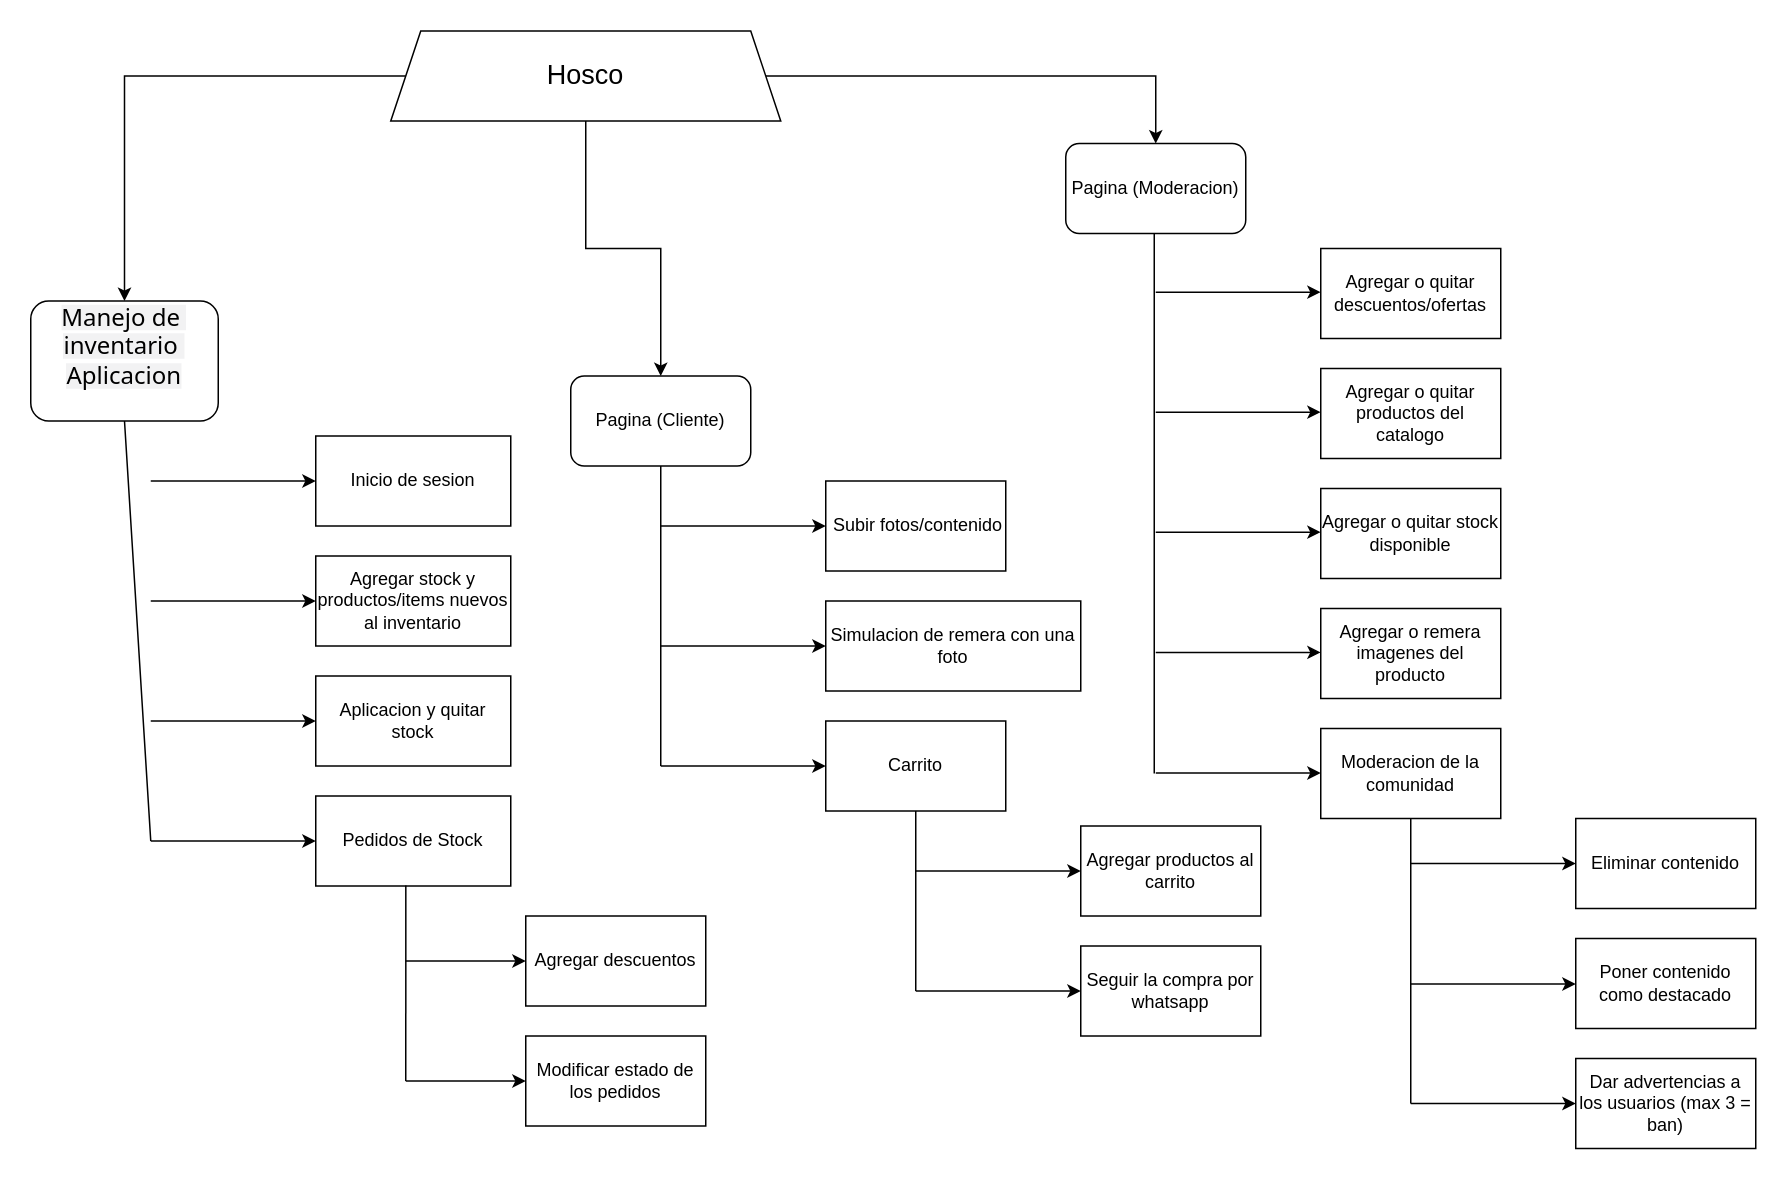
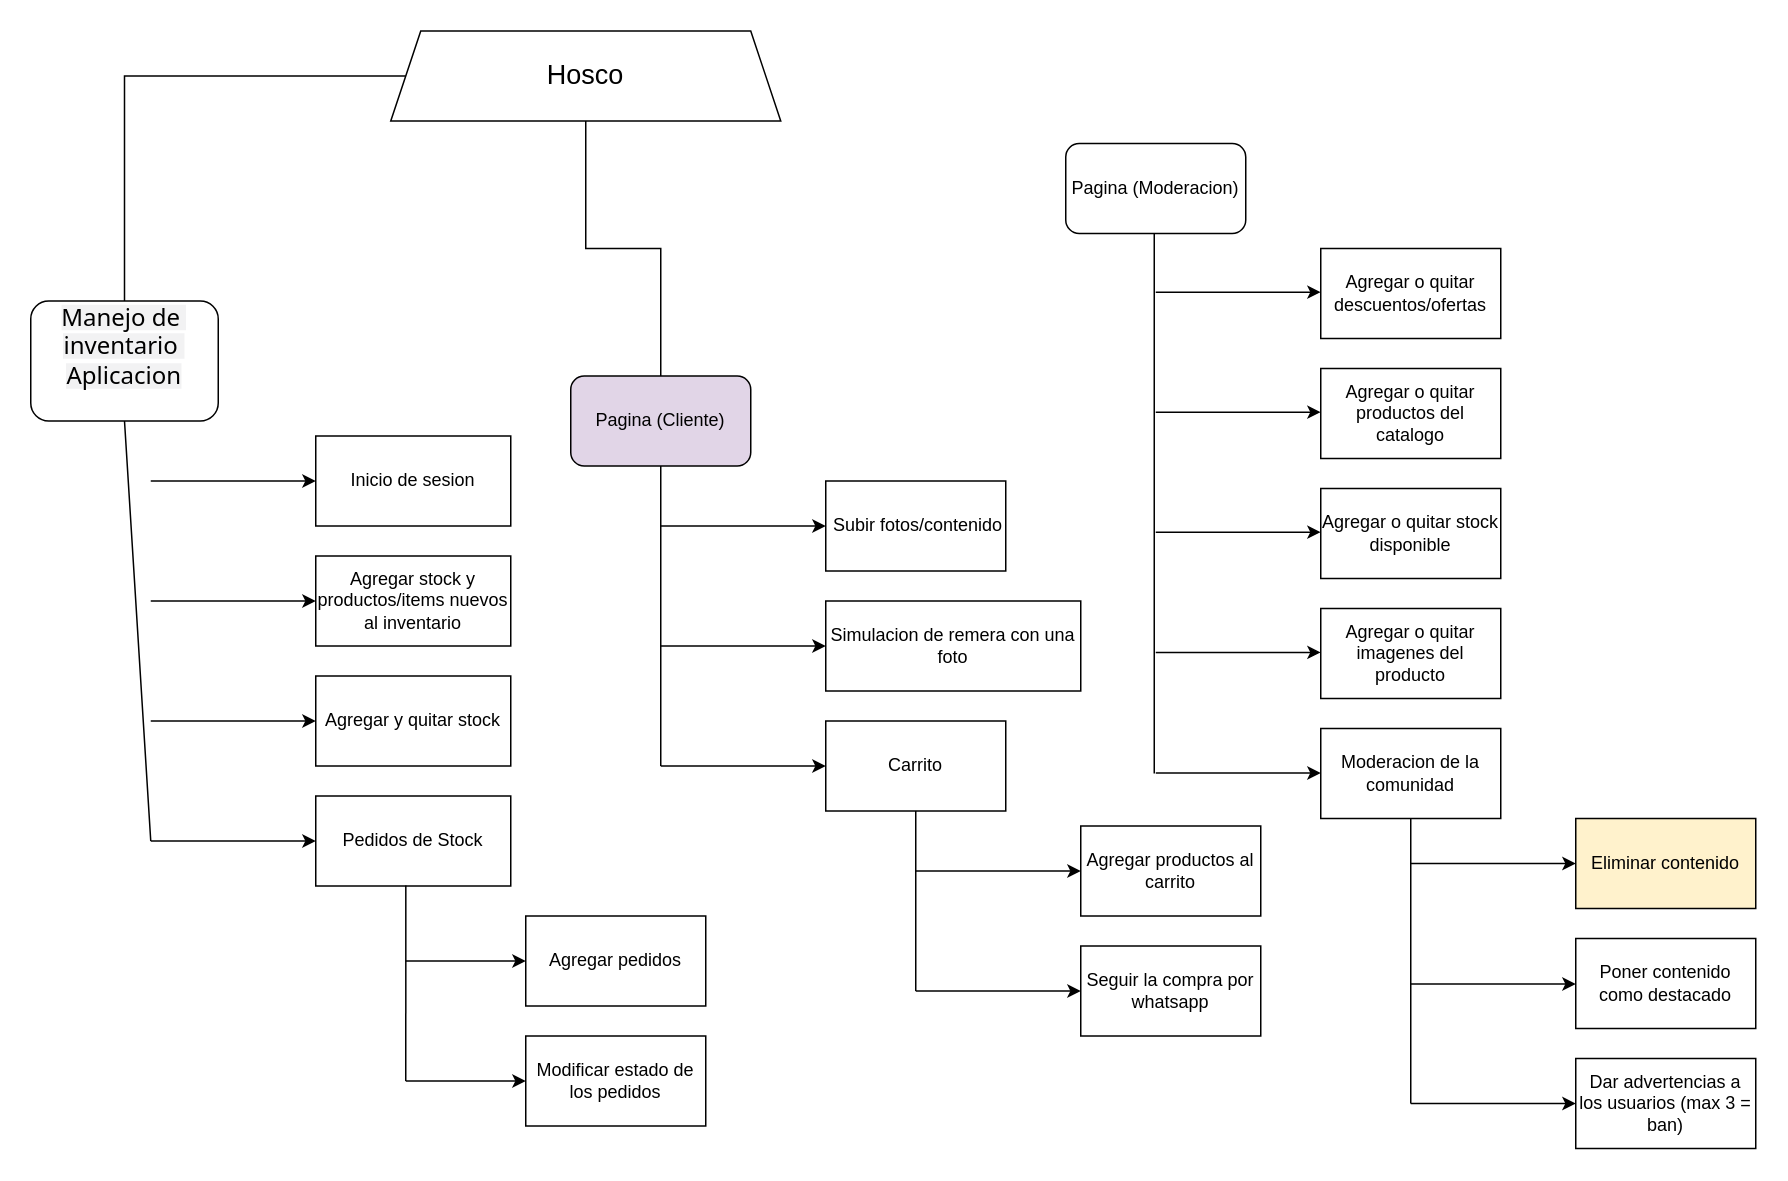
(989, 76) -> none
(125, 289) -> (125, 294)
(661, 364) -> (661, 368)
(661, 421) -> (661, 421)
(1411, 653) -> (1411, 653)
(413, 721) -> (413, 721)
(1666, 863) -> (1666, 863)
(616, 961) -> (616, 961)
